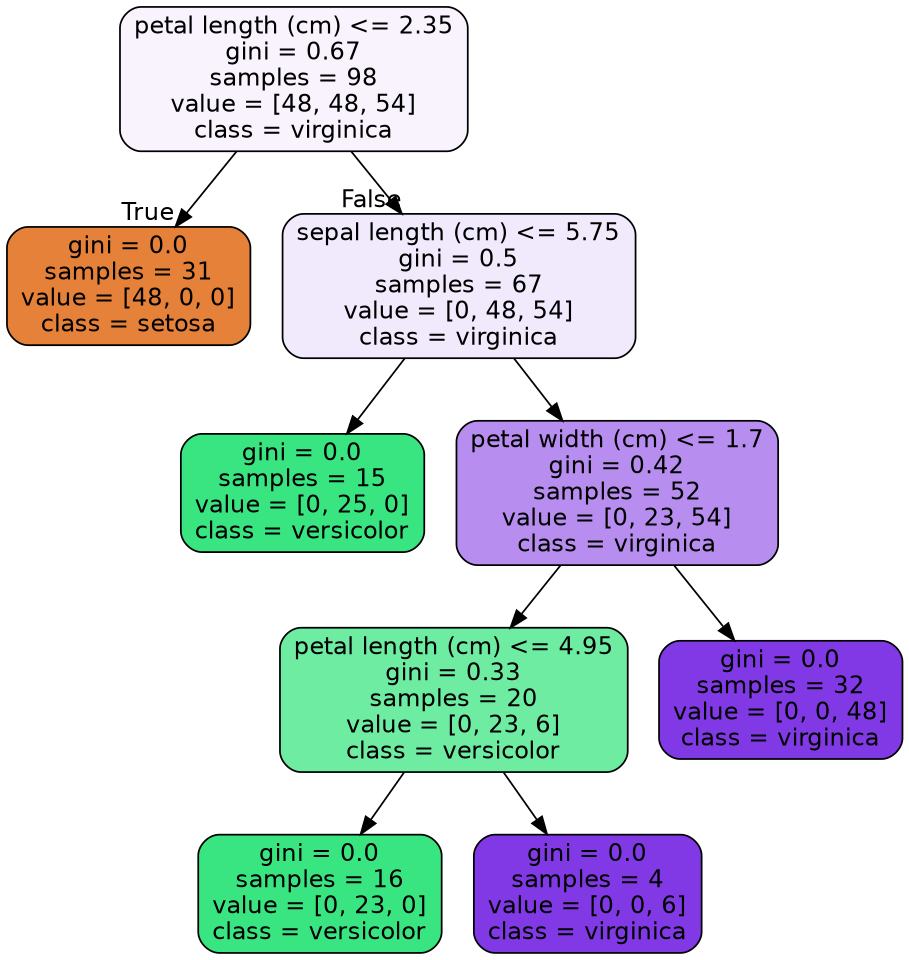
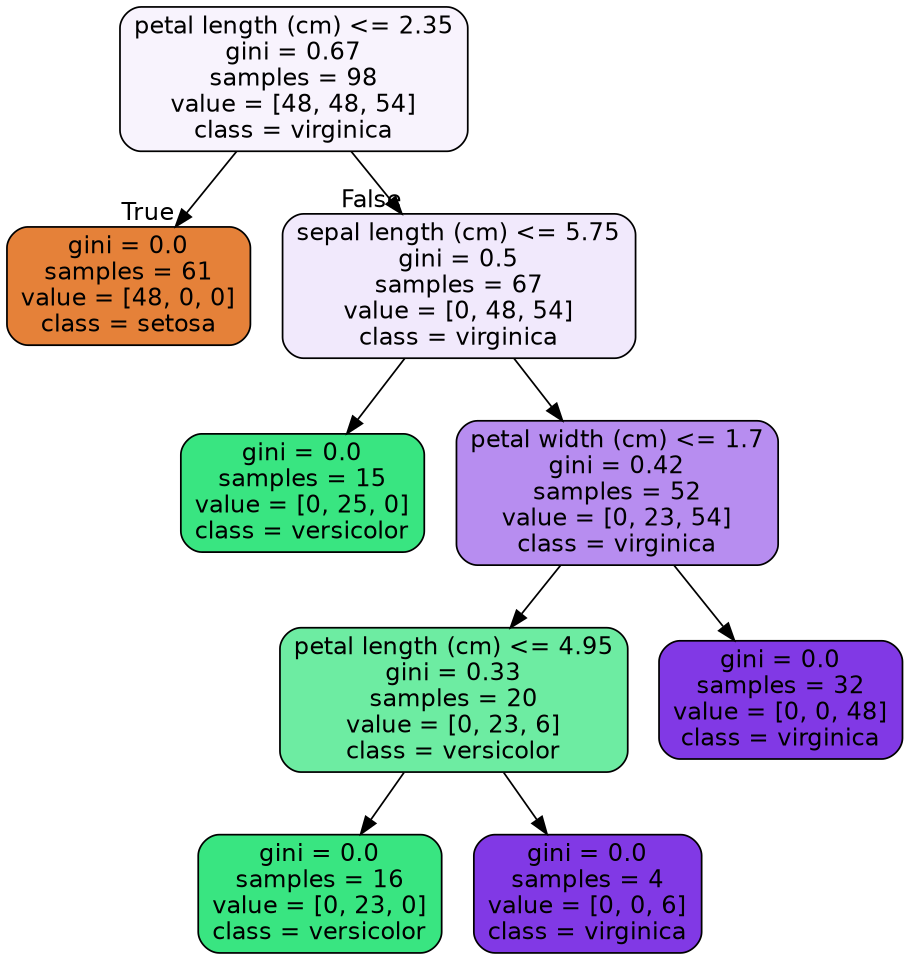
(129, 286) -> (129, 286)
